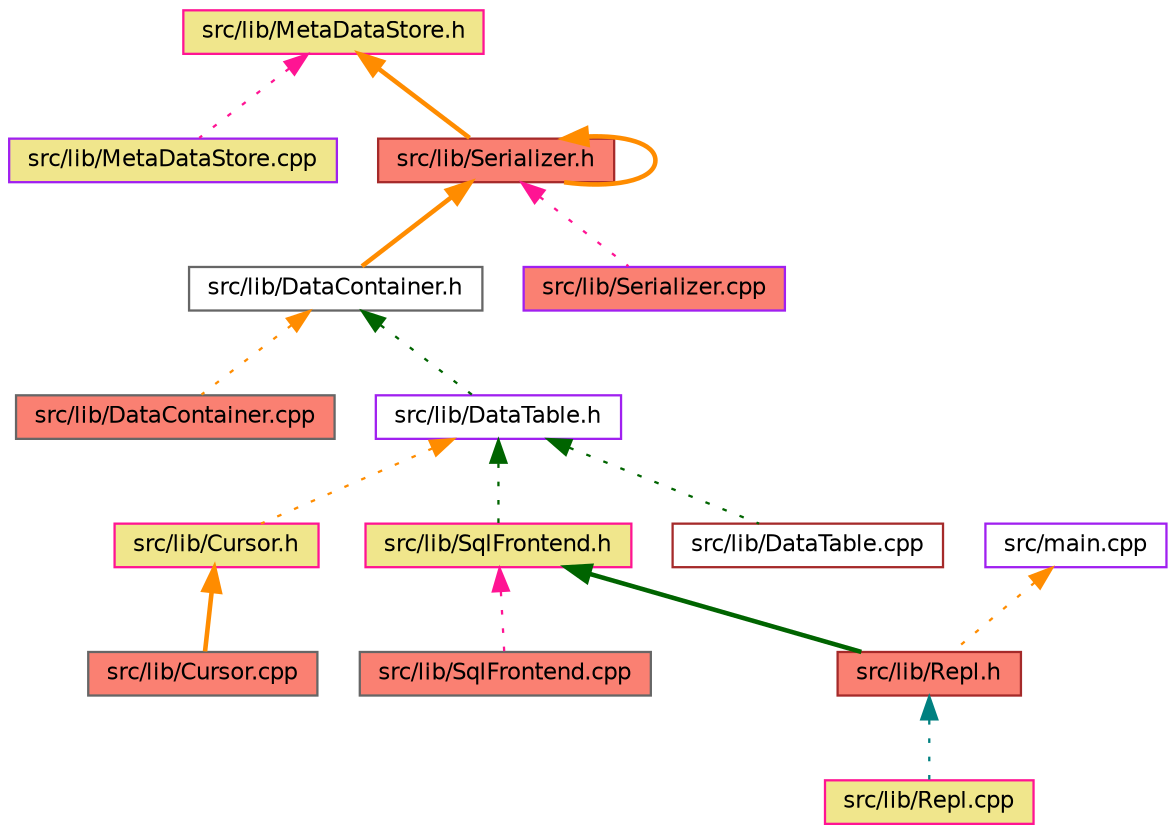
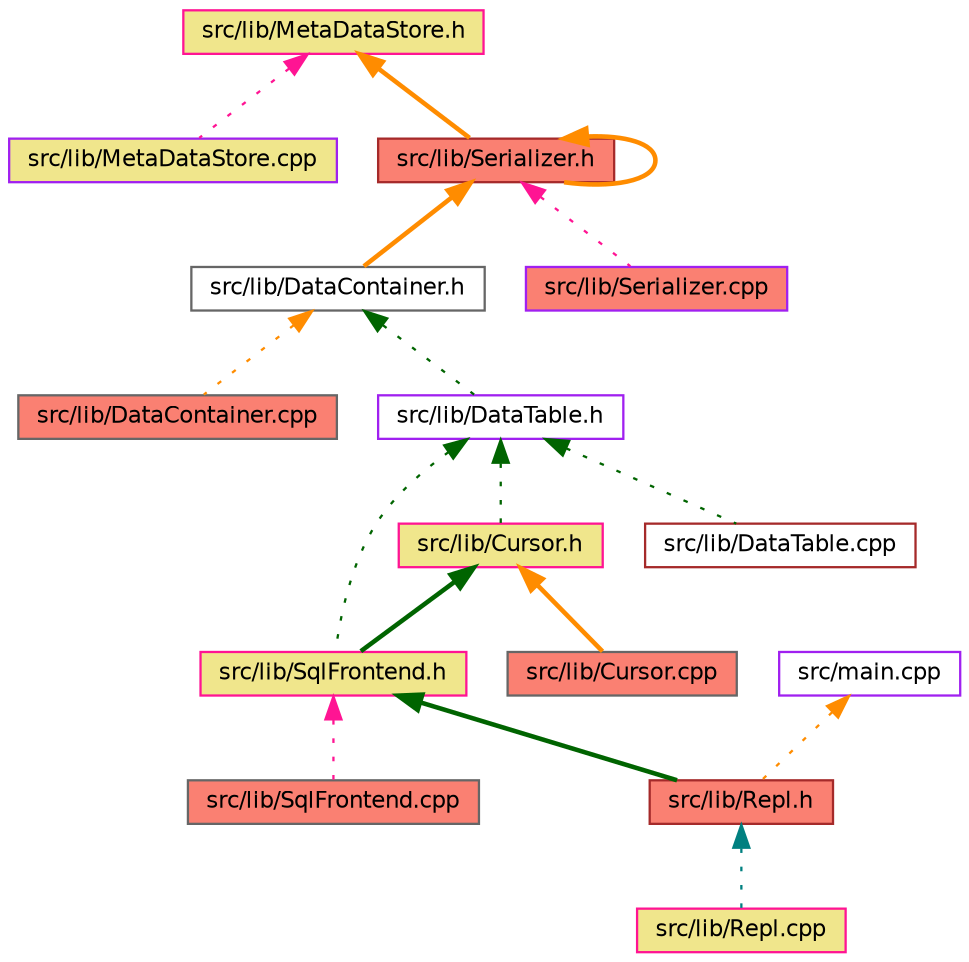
(347, 486) -> (501, 493)
none -> (408, 617)
